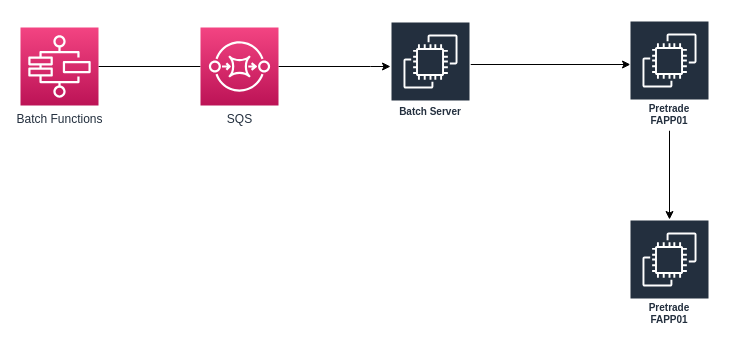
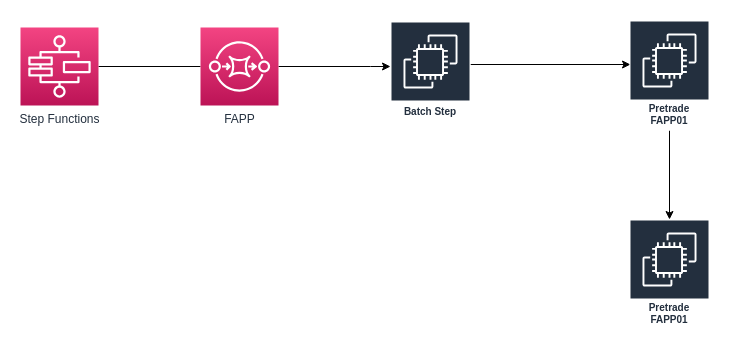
(431, 112) -> (431, 112)
(60, 120) -> (60, 120)
(240, 120) -> (240, 120)
